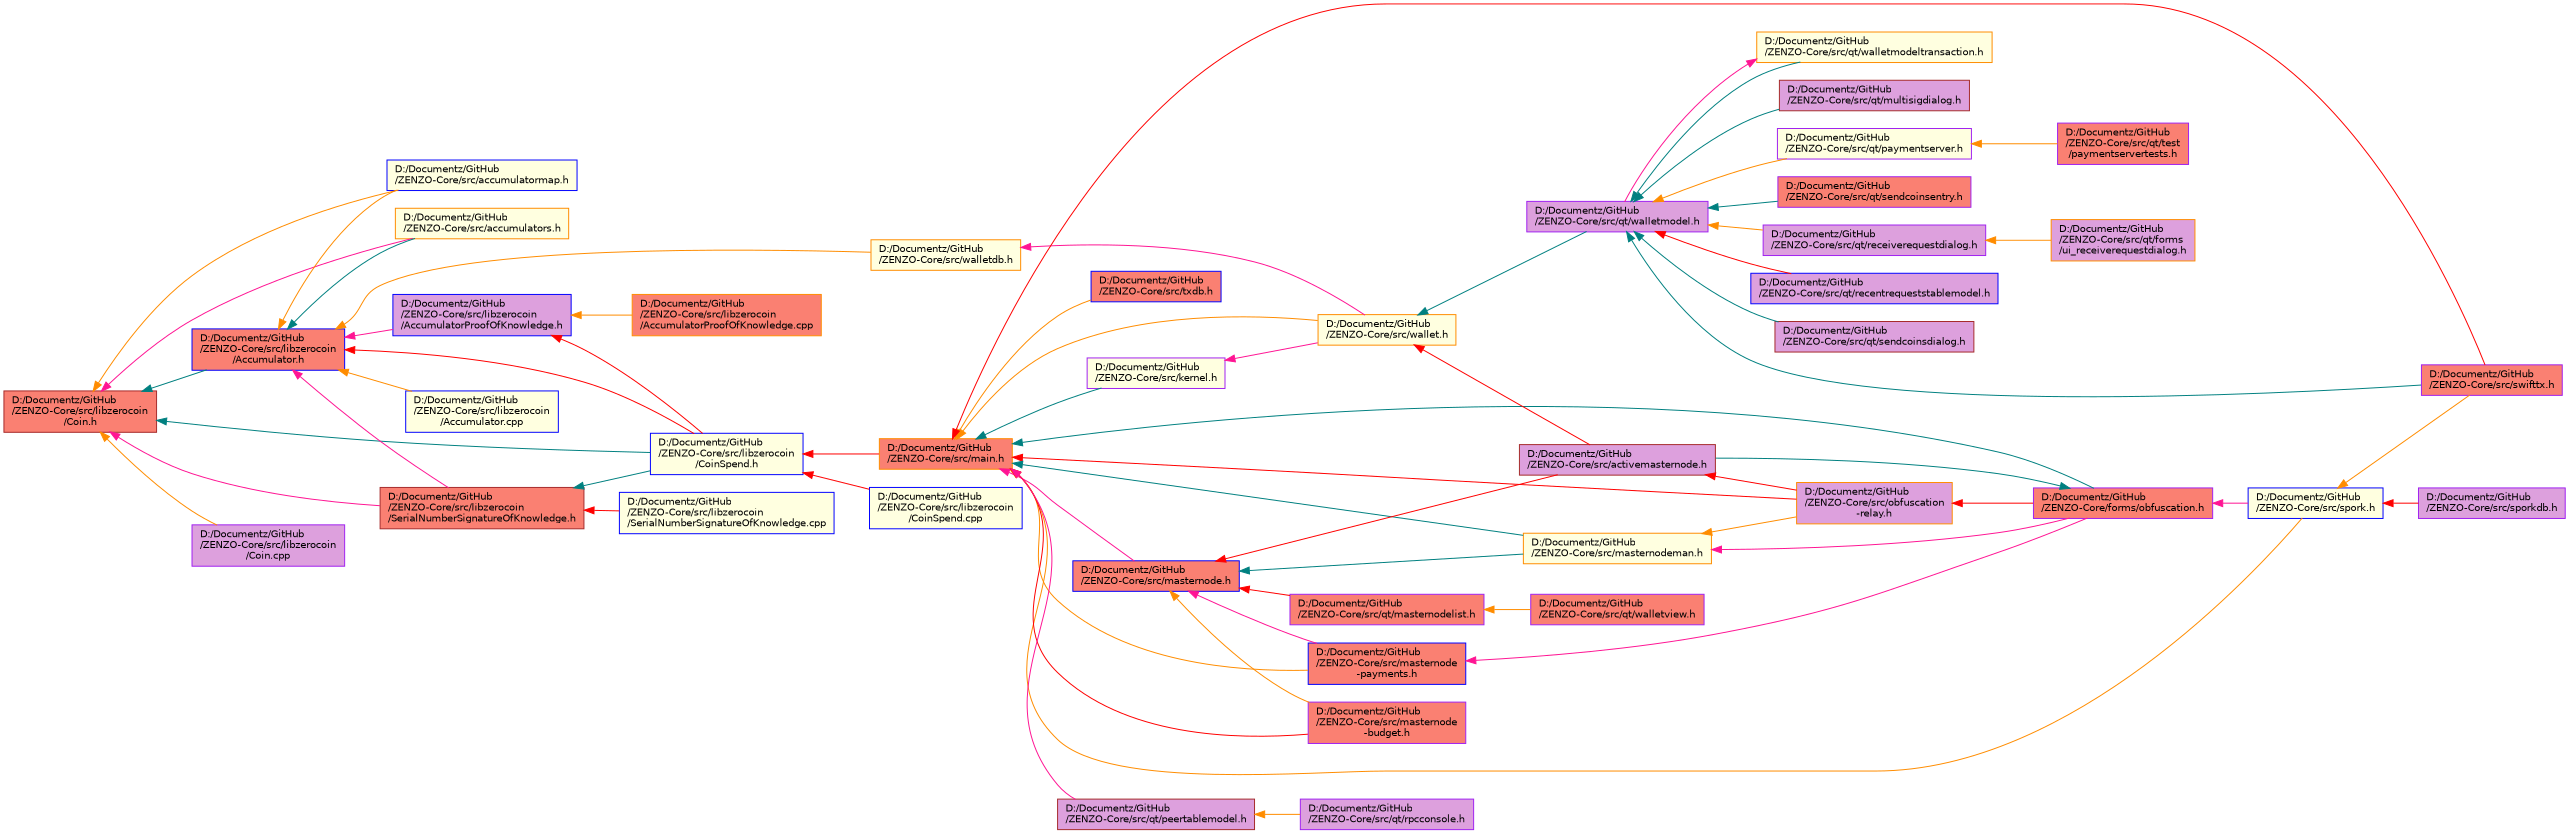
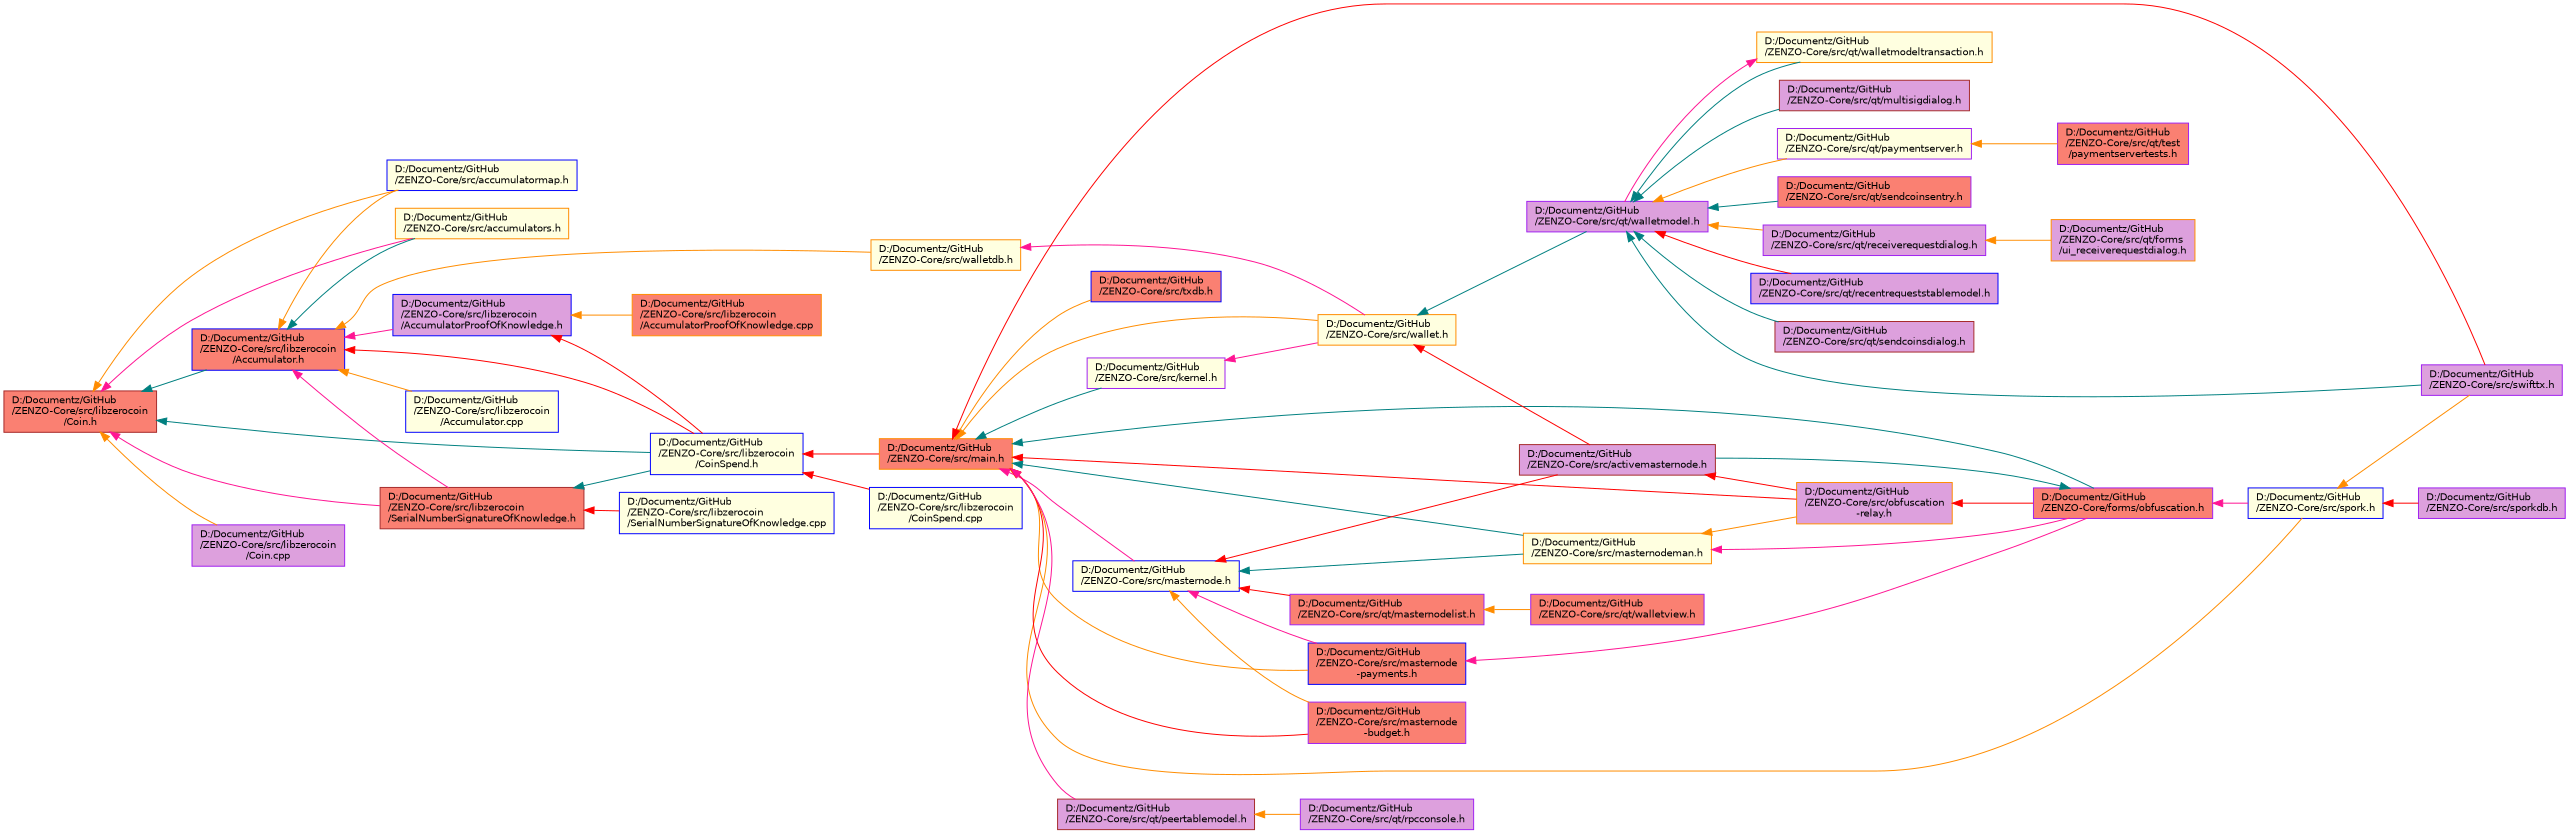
(2492, 380) -> (2492, 380)
(1156, 576) -> (1156, 576)
